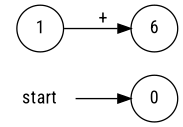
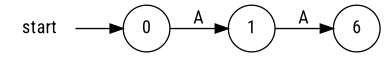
(103, 19) -> (304, 19)
none -> (193, 29)
